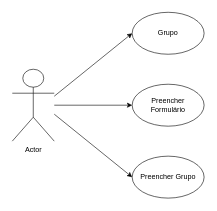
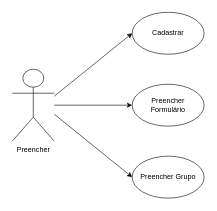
(168, 33) -> (168, 33)
(34, 150) -> (34, 150)
